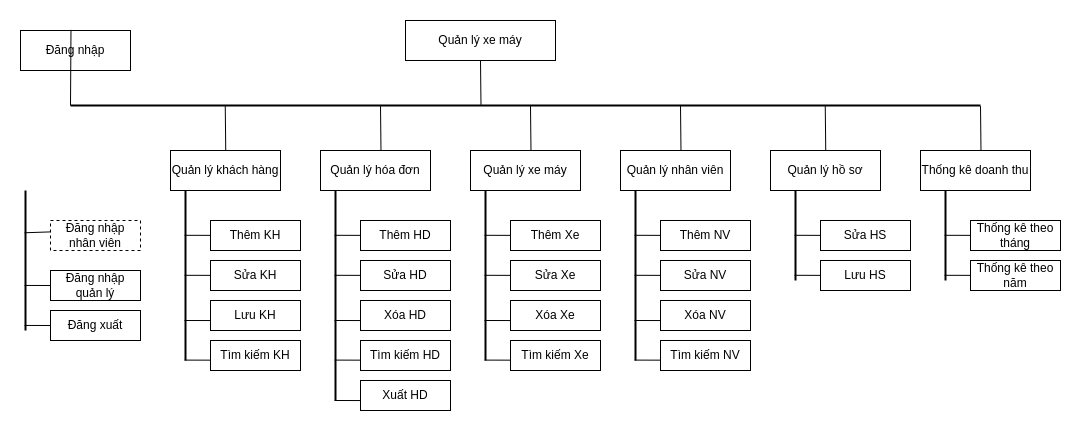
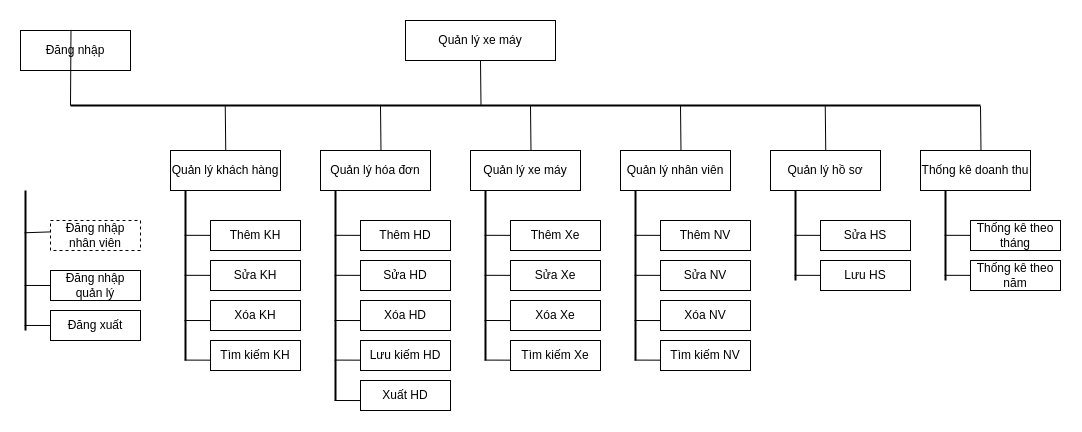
(256, 316) -> (256, 316)
(406, 356) -> (406, 356)
